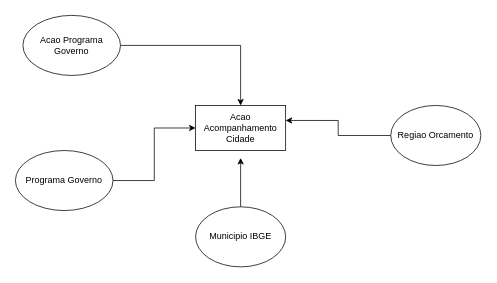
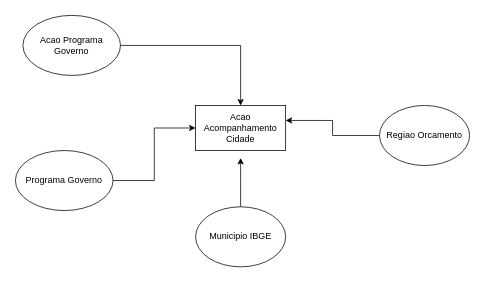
(435, 135) -> (424, 135)
